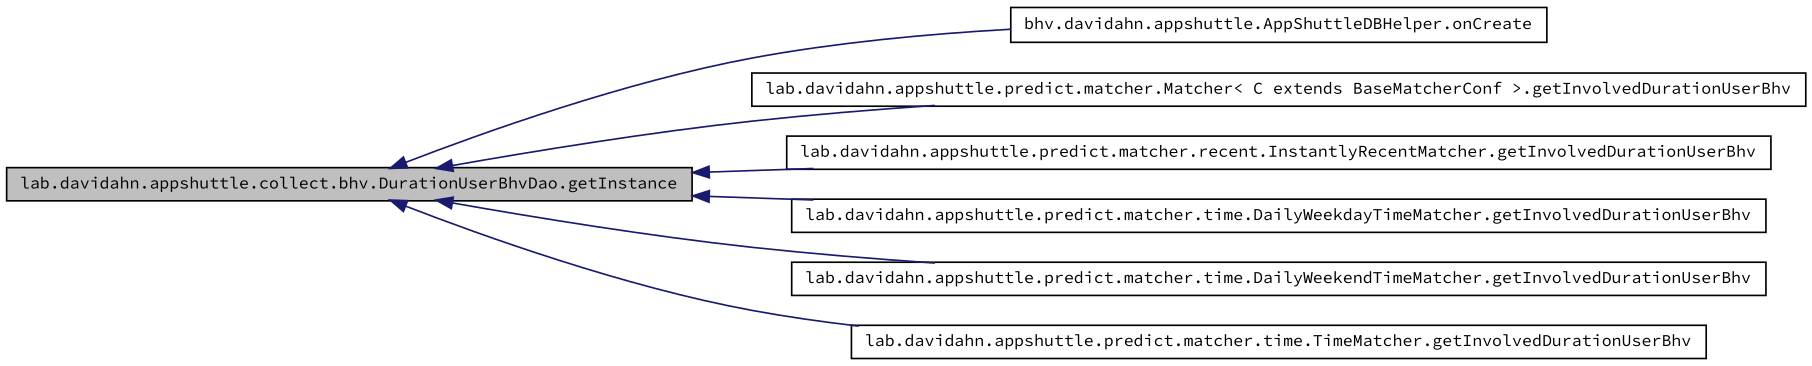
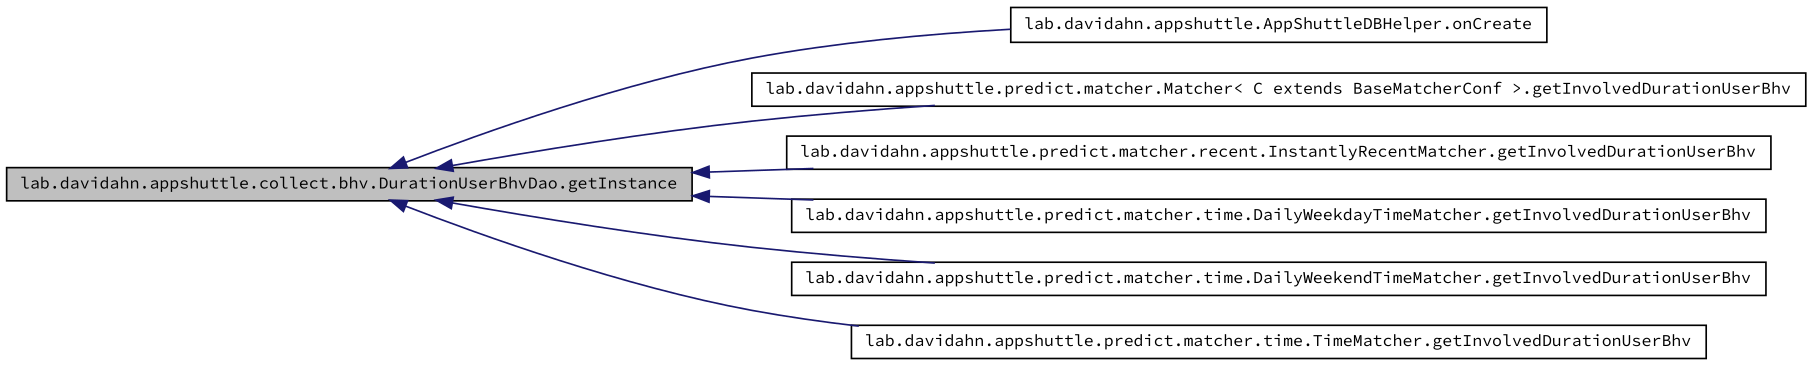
(1279, 25) -> (1279, 25)
